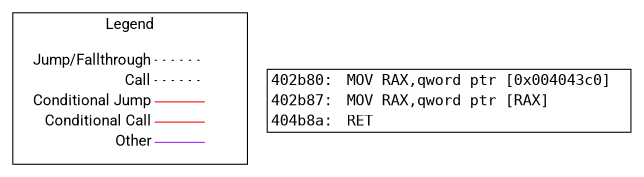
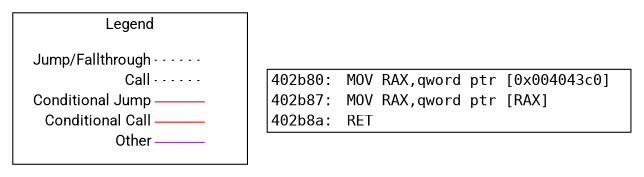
(307, 121) -> (307, 121)
